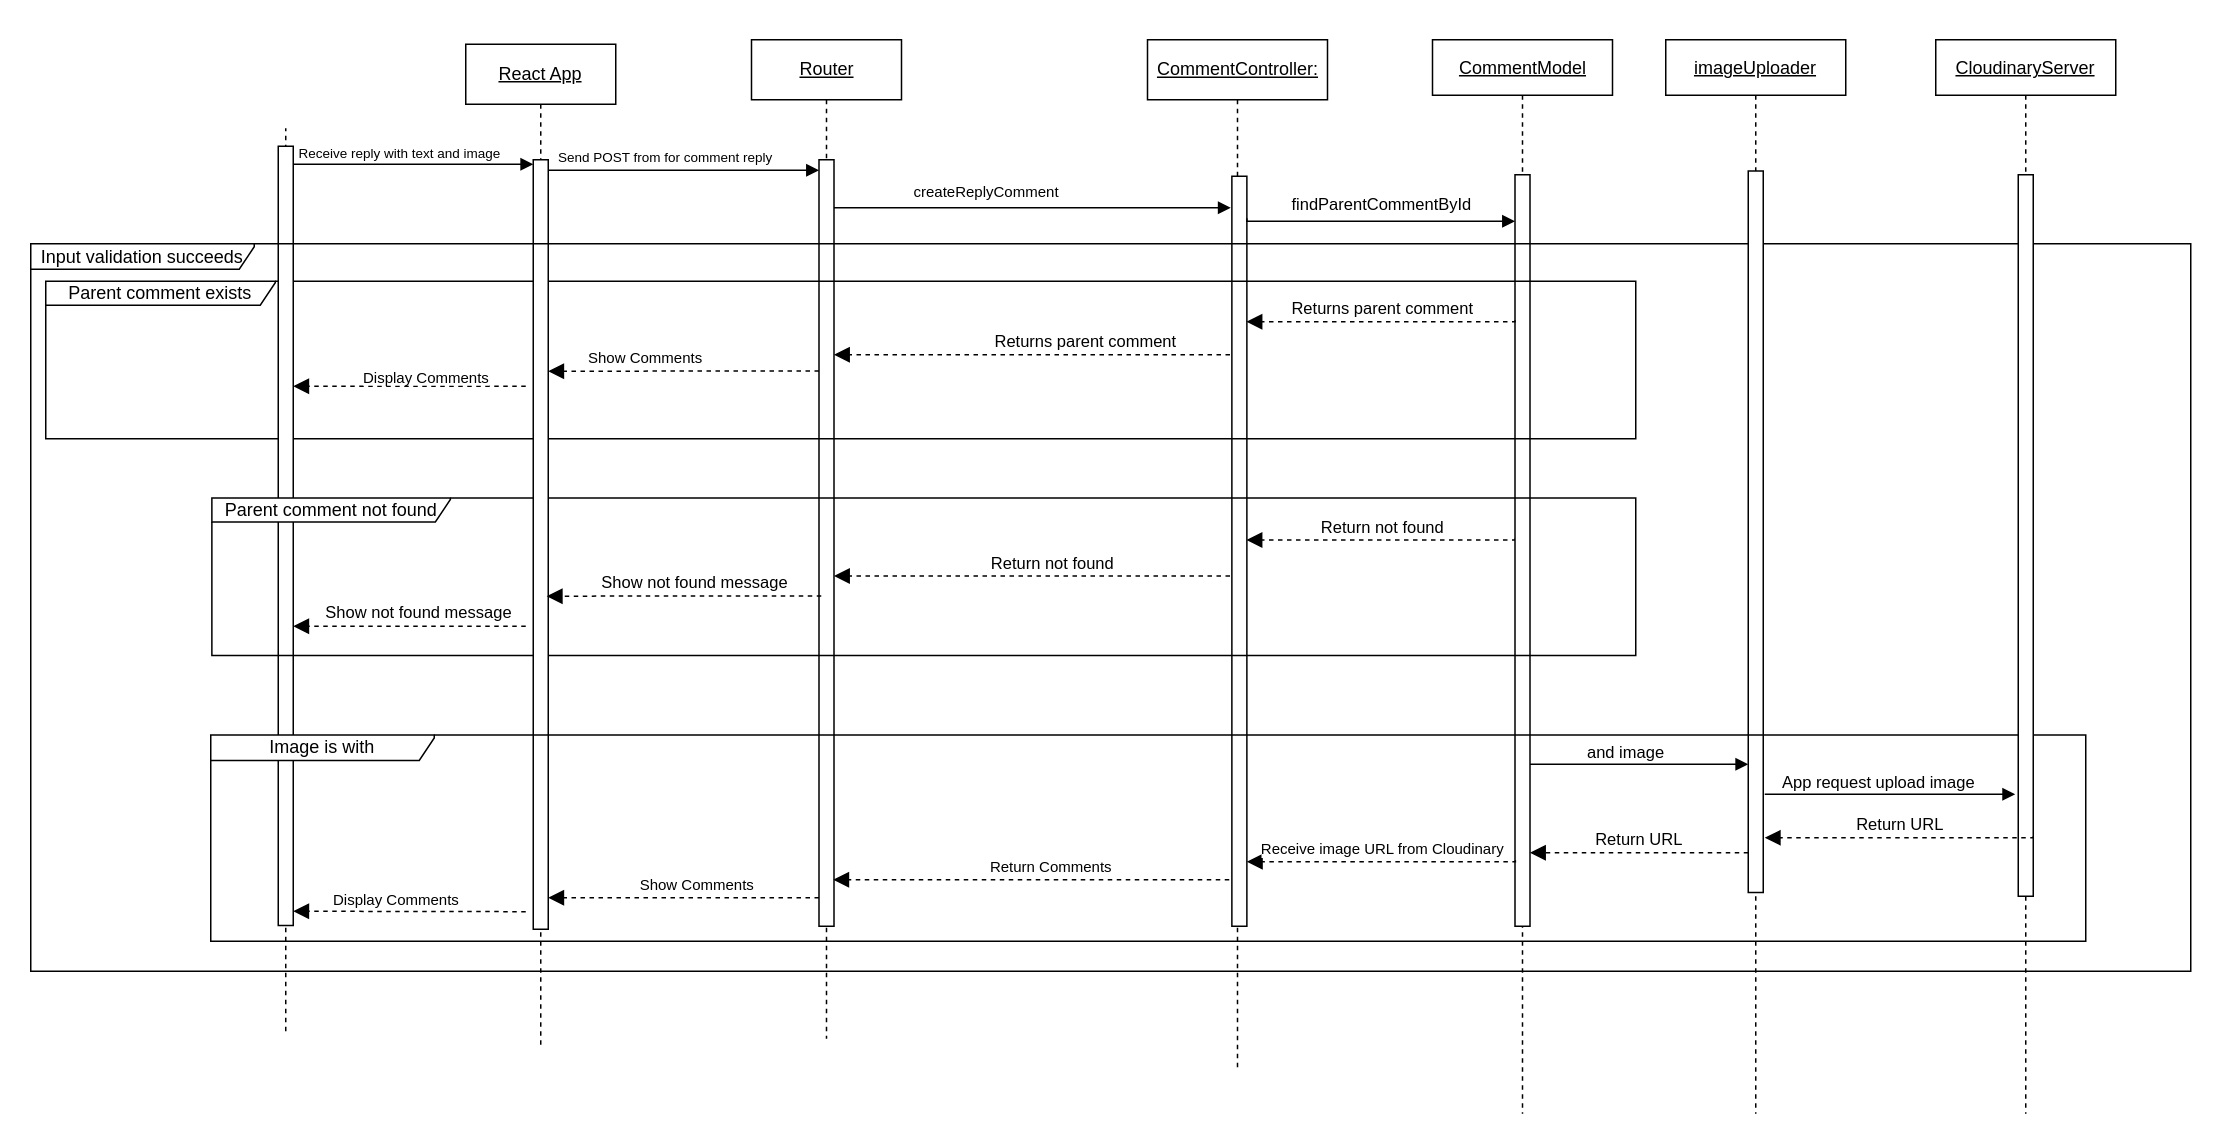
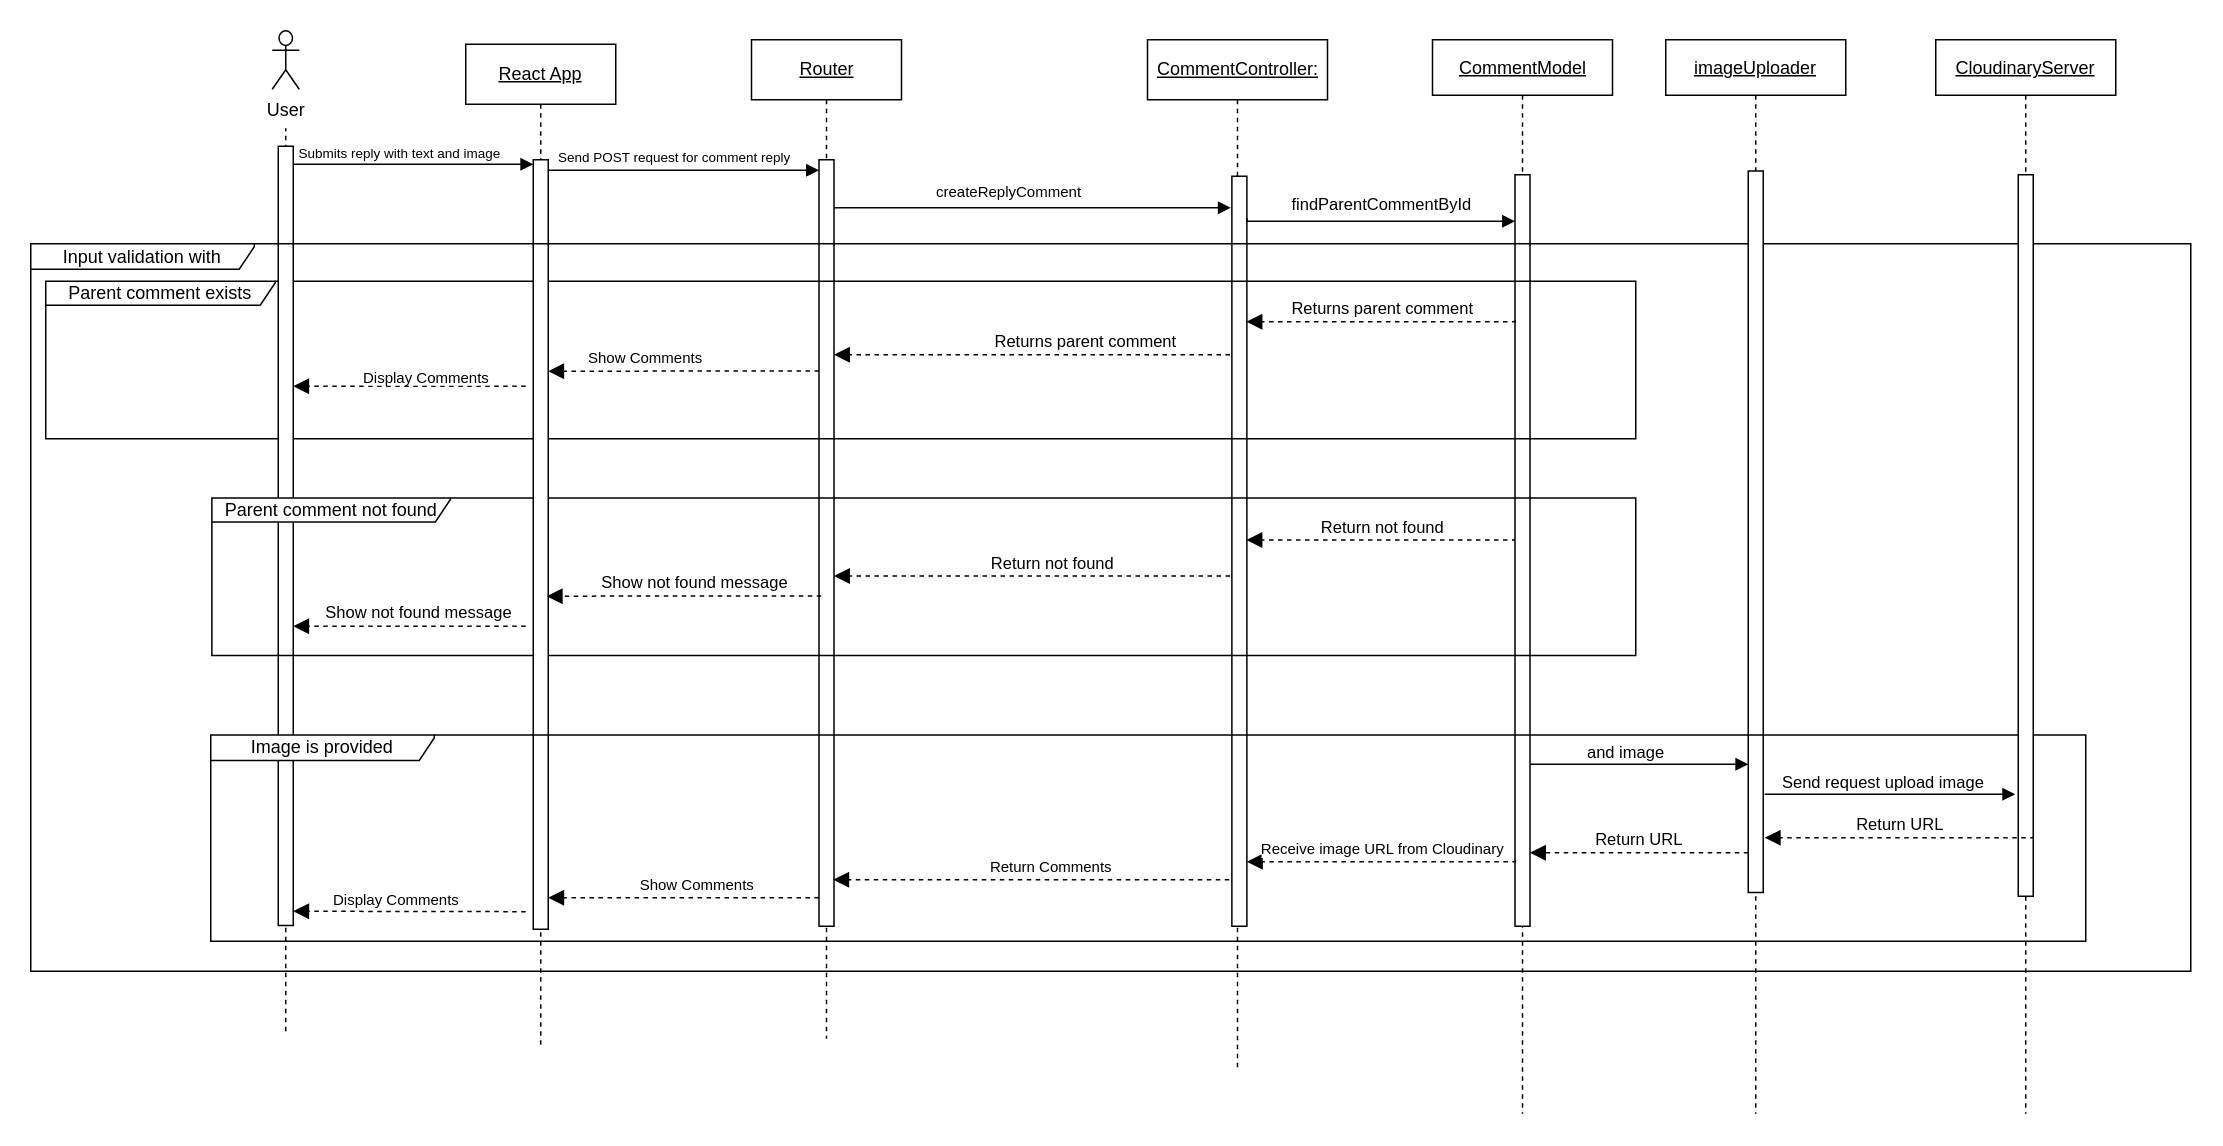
none -> (286, 60)
(681, 158) -> (689, 167)
(405, 163) -> (405, 163)
(985, 192) -> (1008, 192)
(143, 257) -> (143, 257)
(323, 748) -> (323, 748)
(1892, 783) -> (1897, 783)
